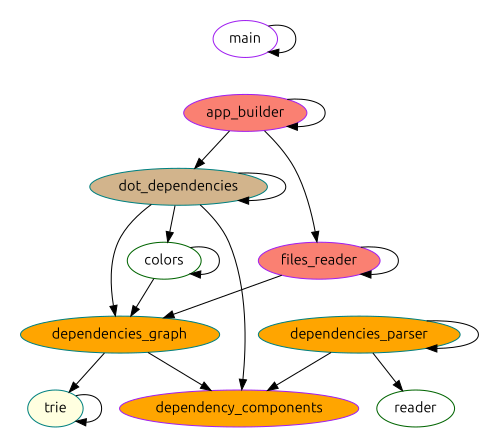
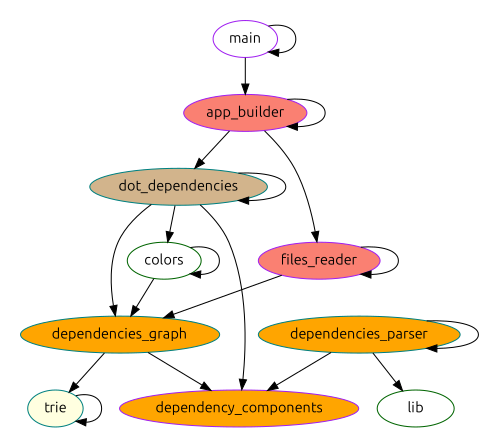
none -> (245, 71)
(416, 409) -> (416, 409)
